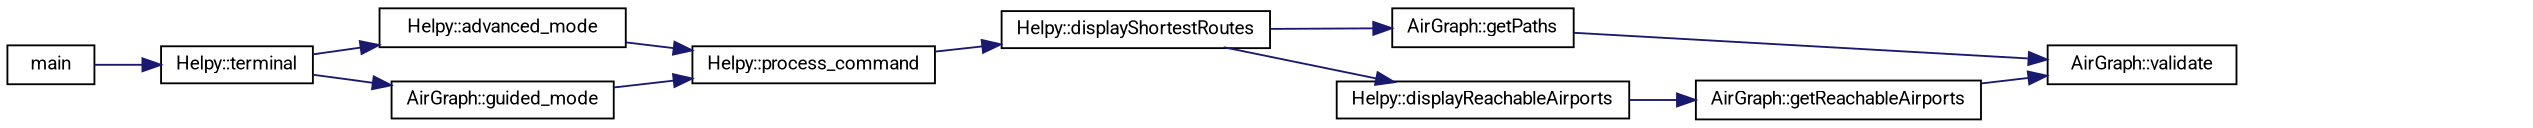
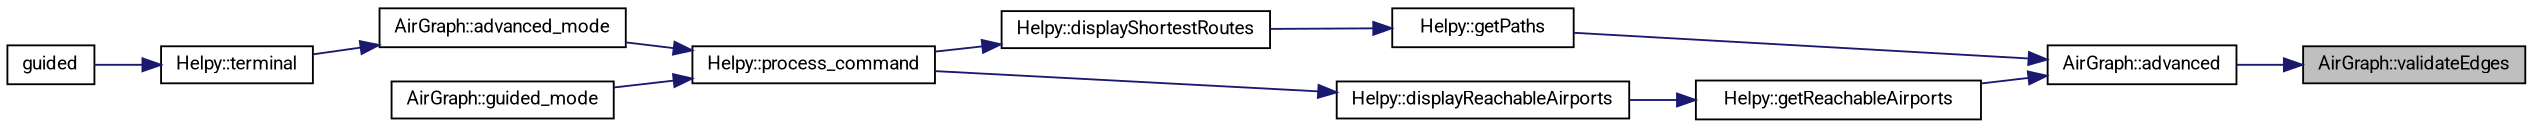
(503, 28) -> (503, 28)
(1483, 28) -> (1483, 28)
(1300, 63) -> (1127, 81)
(51, 65) -> (51, 65)
(2142, 65) -> (2142, 65)
none -> (2414, 65)
(343, 79) -> none
(1838, 100) -> (1838, 100)
